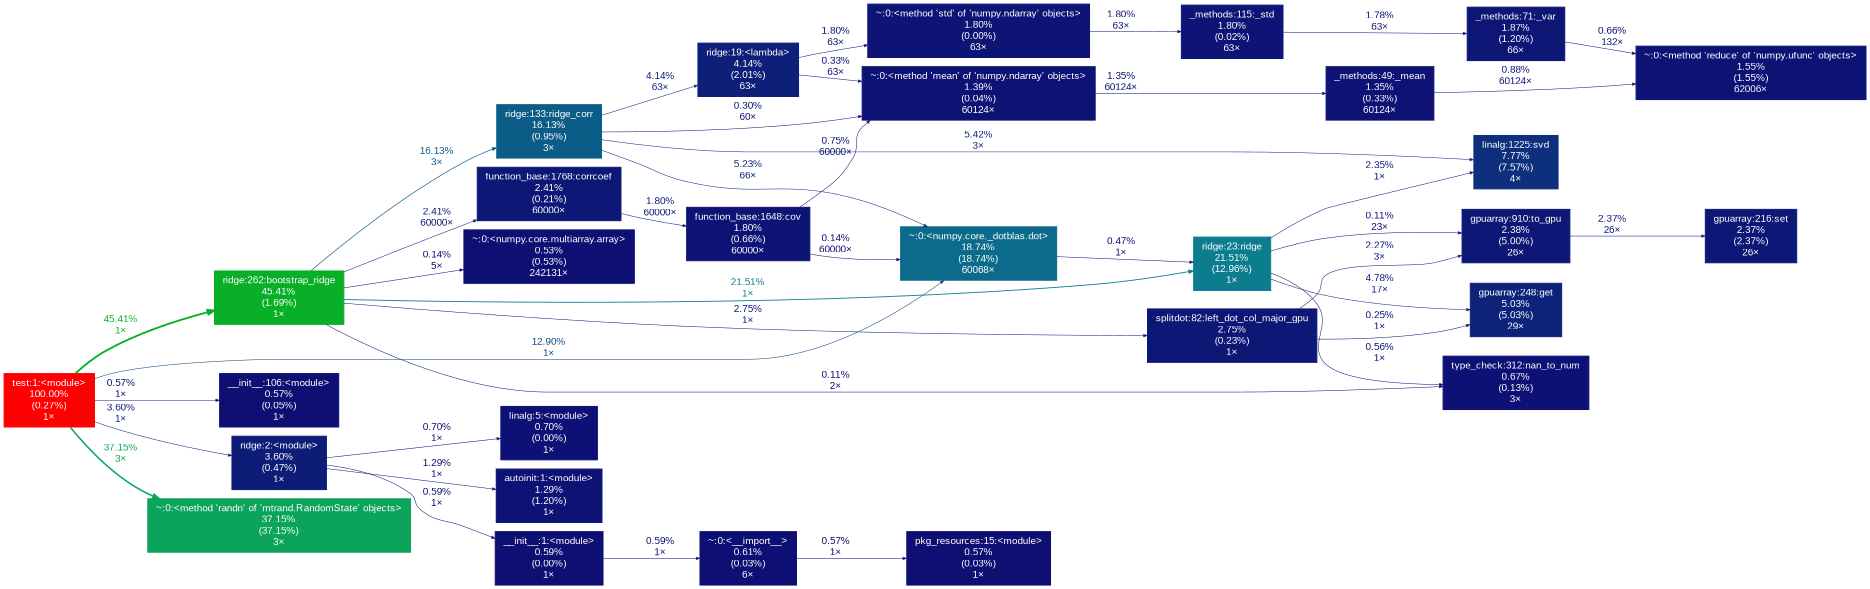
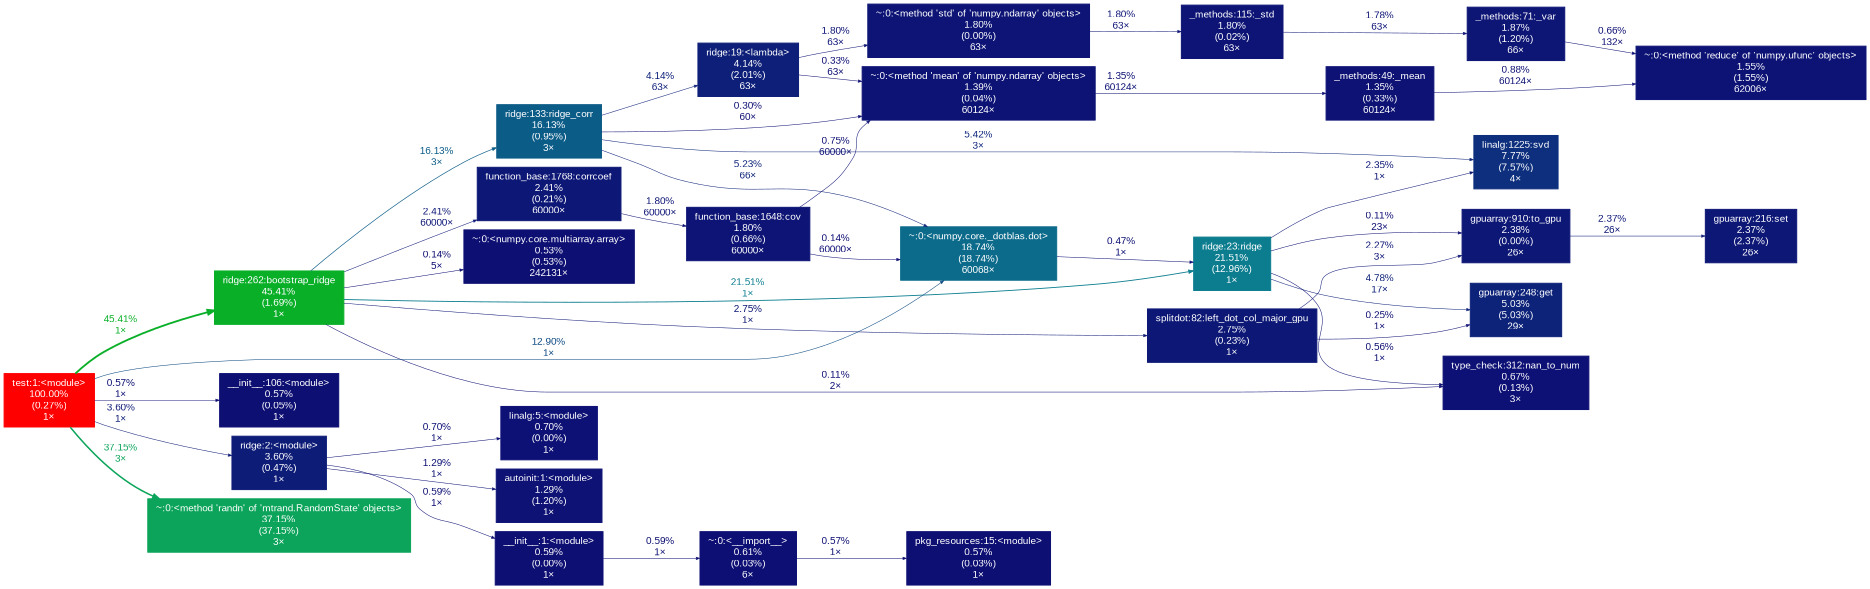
(1516, 236) -> (1516, 236)
